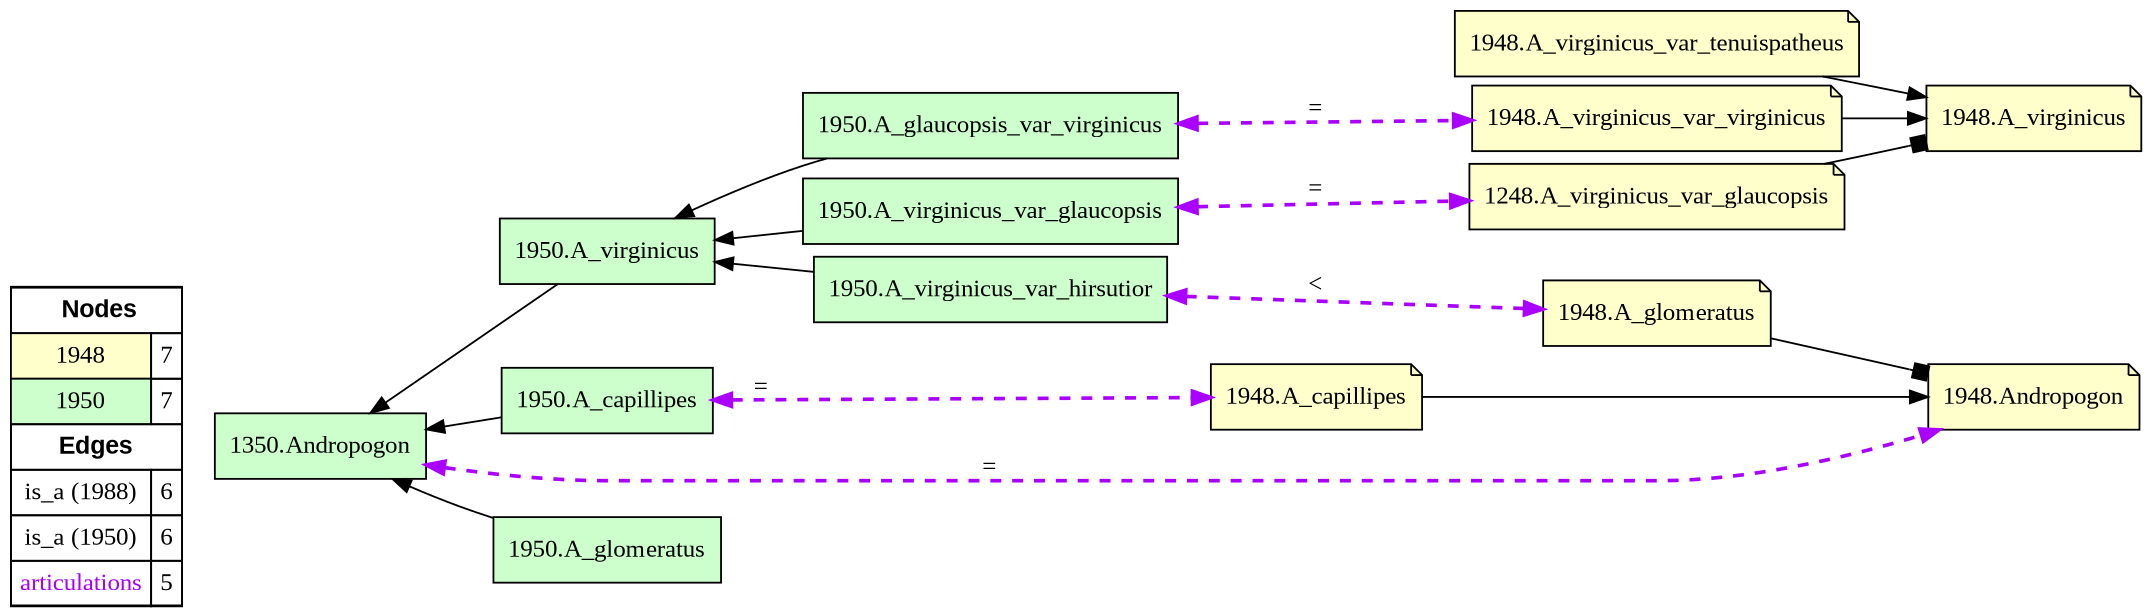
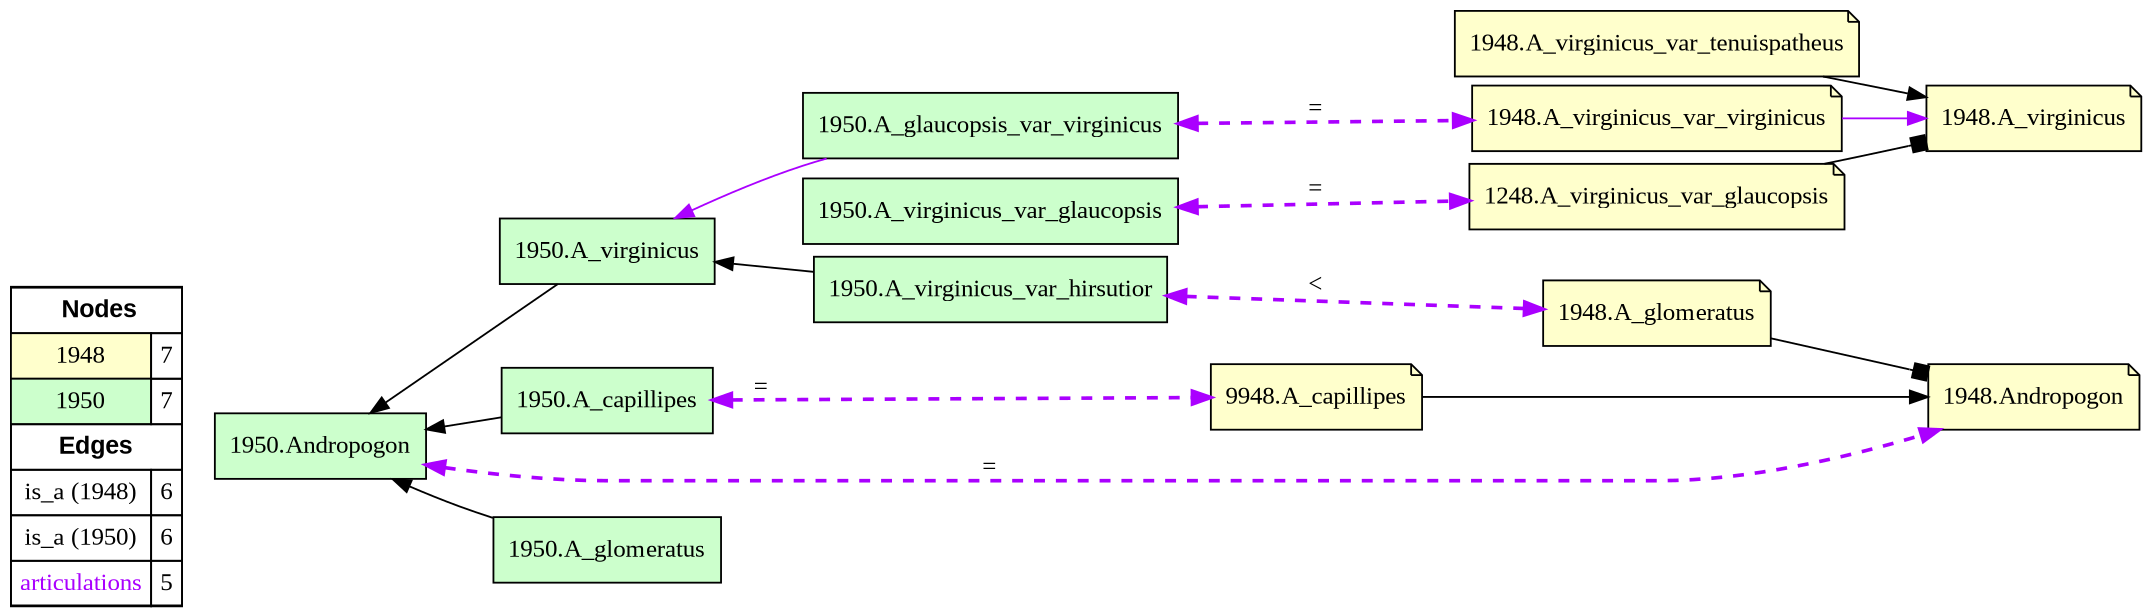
(1875, 118) -> (1875, 118)
(758, 182) -> (758, 182)
(768, 235) -> none
(1316, 397) -> (1316, 397)
(320, 446) -> (320, 446)
(81, 492) -> (81, 492)
